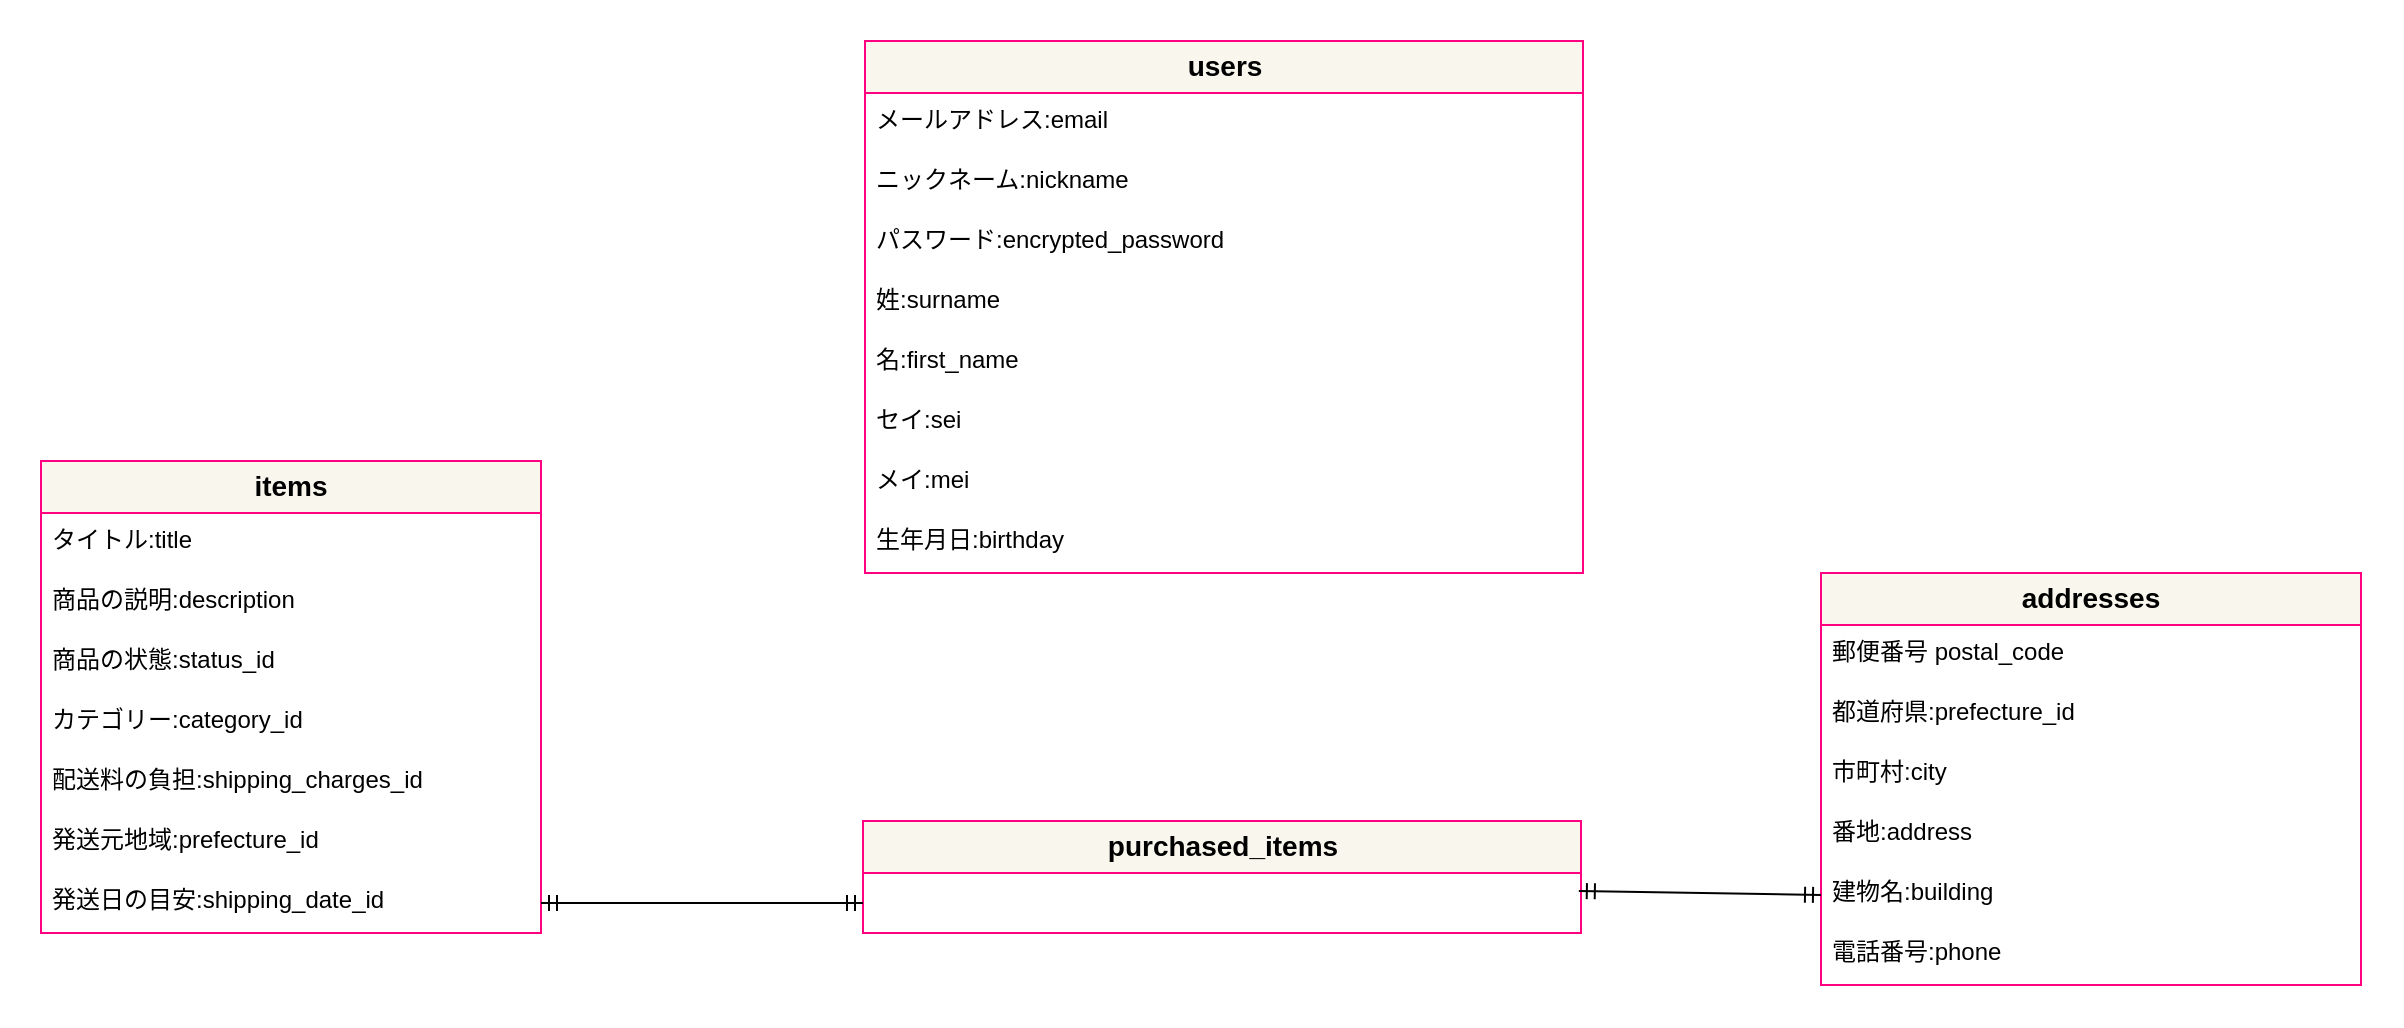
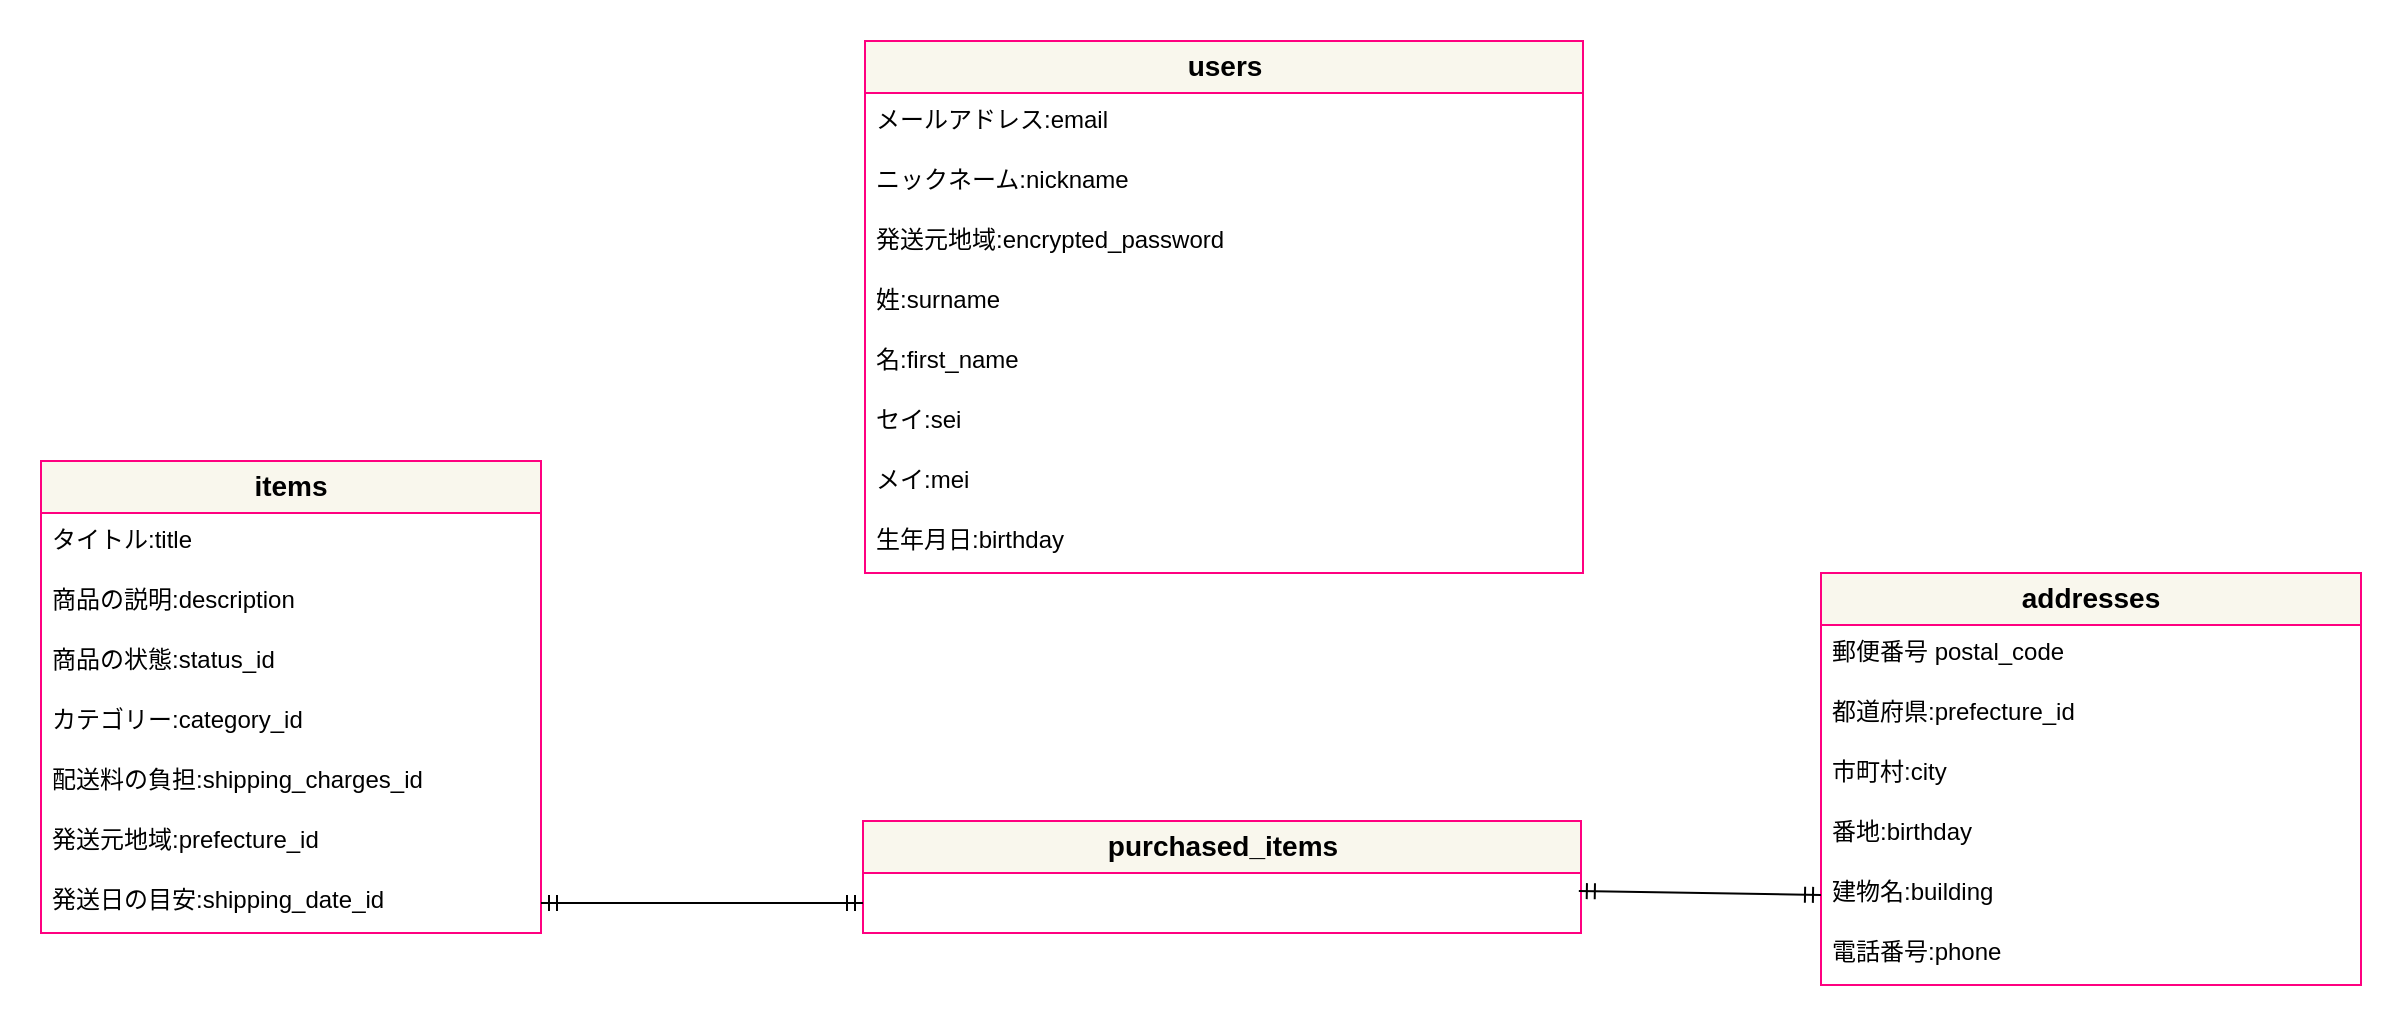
(1061, 240) -> (1061, 240)
(1907, 832) -> (1910, 832)
